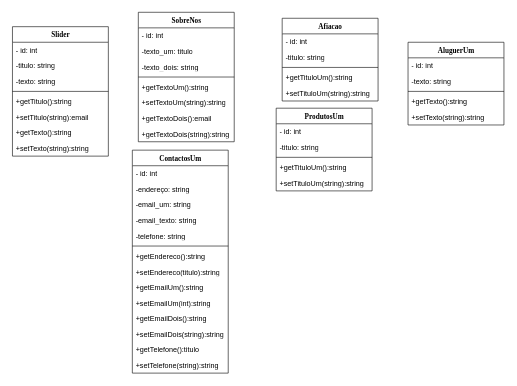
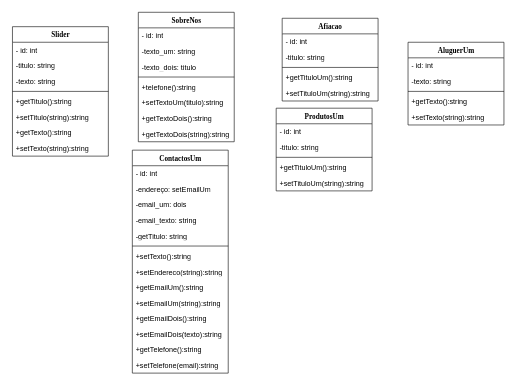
(172, 52) -> (173, 52)
(176, 68) -> (176, 68)
(180, 88) -> (175, 88)
(187, 108) -> (187, 108)
(59, 118) -> (61, 122)
(180, 119) -> (183, 119)
(167, 190) -> (174, 190)
(165, 206) -> (161, 206)
(166, 237) -> (168, 237)
(176, 257) -> (170, 257)
(181, 277) -> (181, 277)
(178, 304) -> (181, 308)
(181, 340) -> (181, 340)
(174, 351) -> (175, 351)
(181, 371) -> (181, 371)
